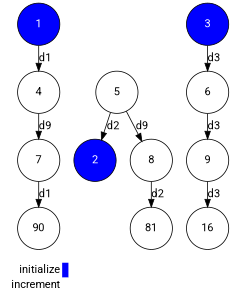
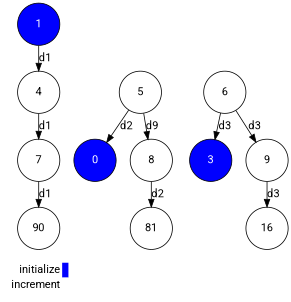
(208, 54) -> (219, 122)
(45, 126) -> (45, 126)
(95, 160) -> (95, 160)
